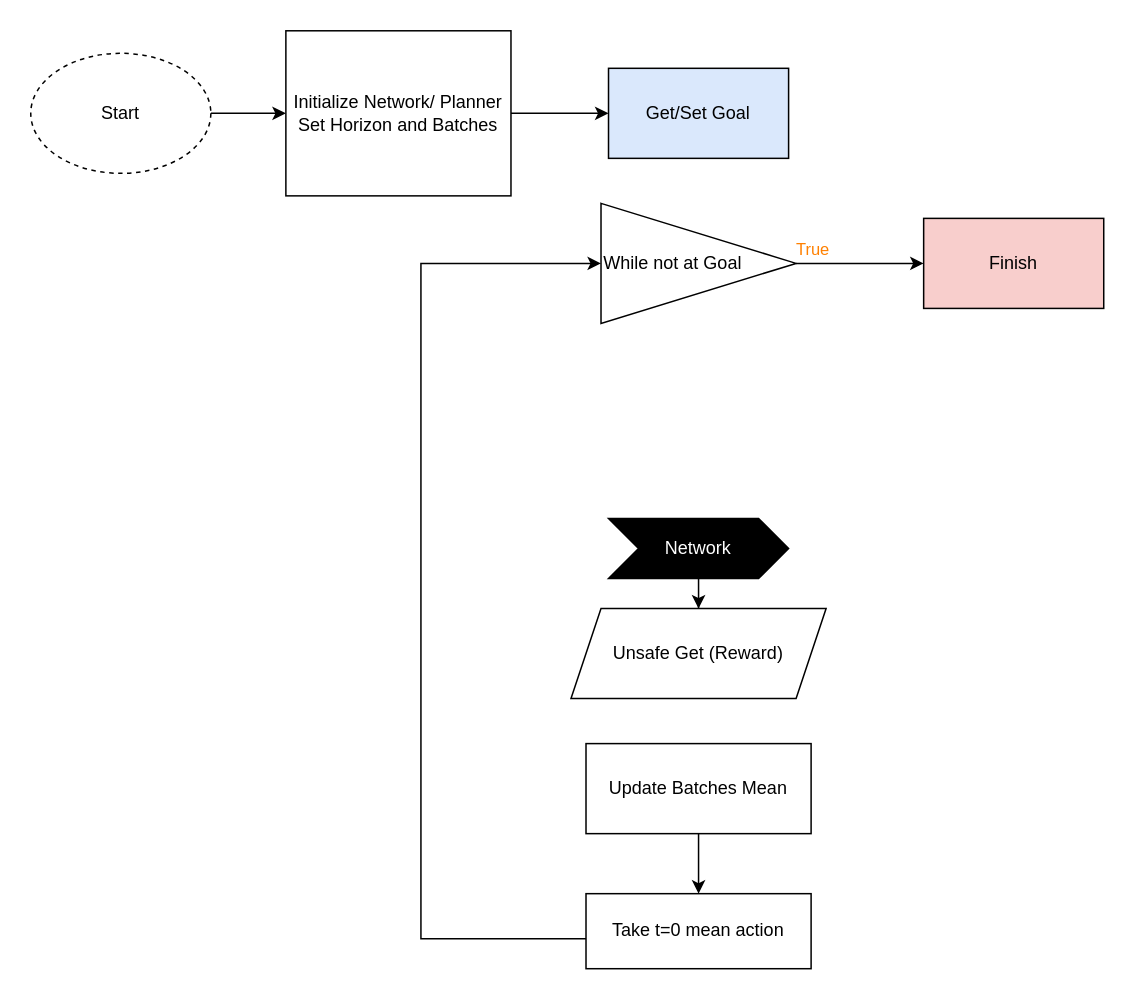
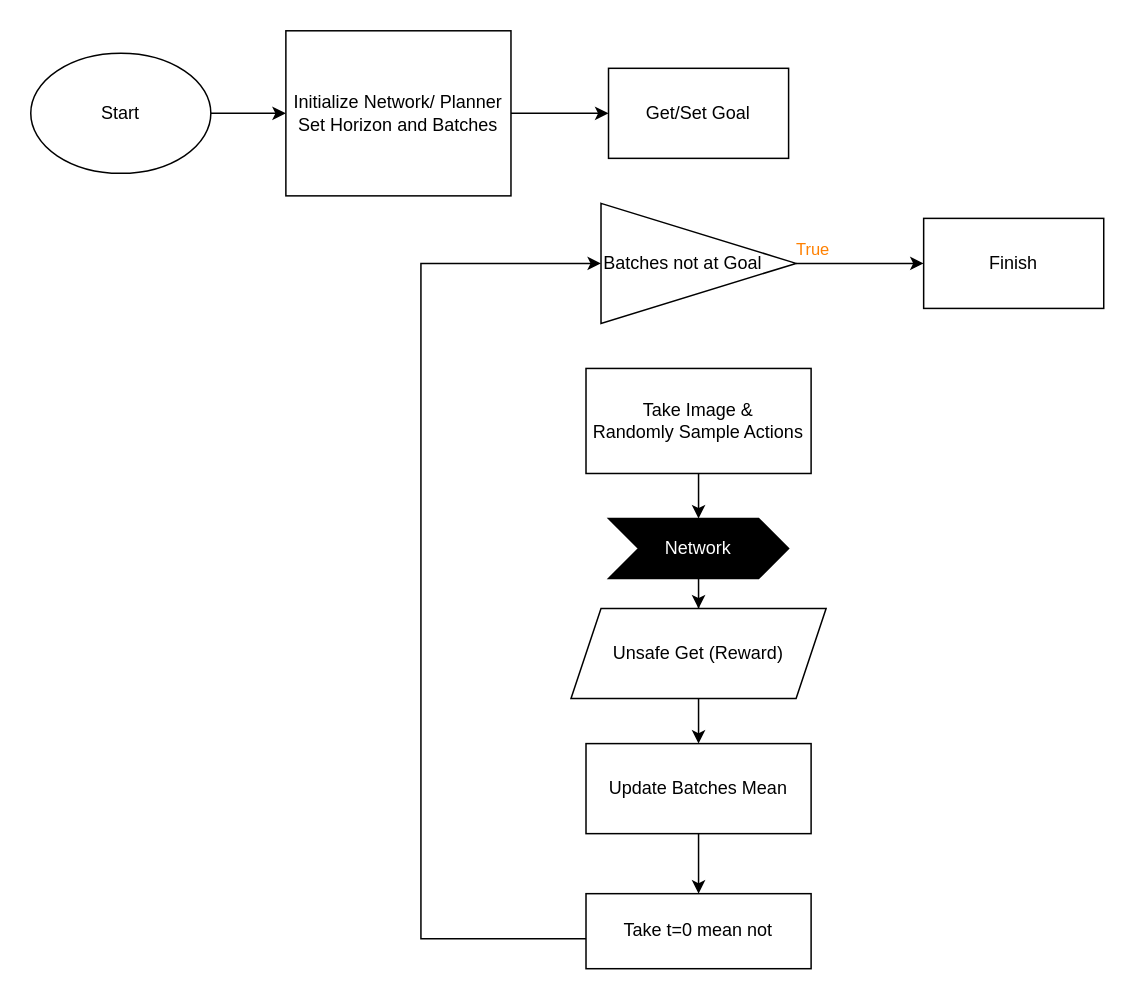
(121, 113) -> (121, 113)
(698, 113) -> (698, 113)
(675, 263) -> (690, 263)
(1013, 263) -> (1013, 263)
none -> (698, 421)
none -> (698, 501)
none -> (698, 726)
(698, 931) -> (698, 931)
